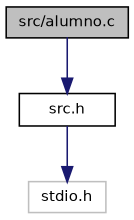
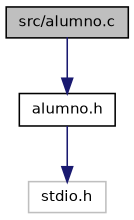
(67, 110) -> (67, 110)
